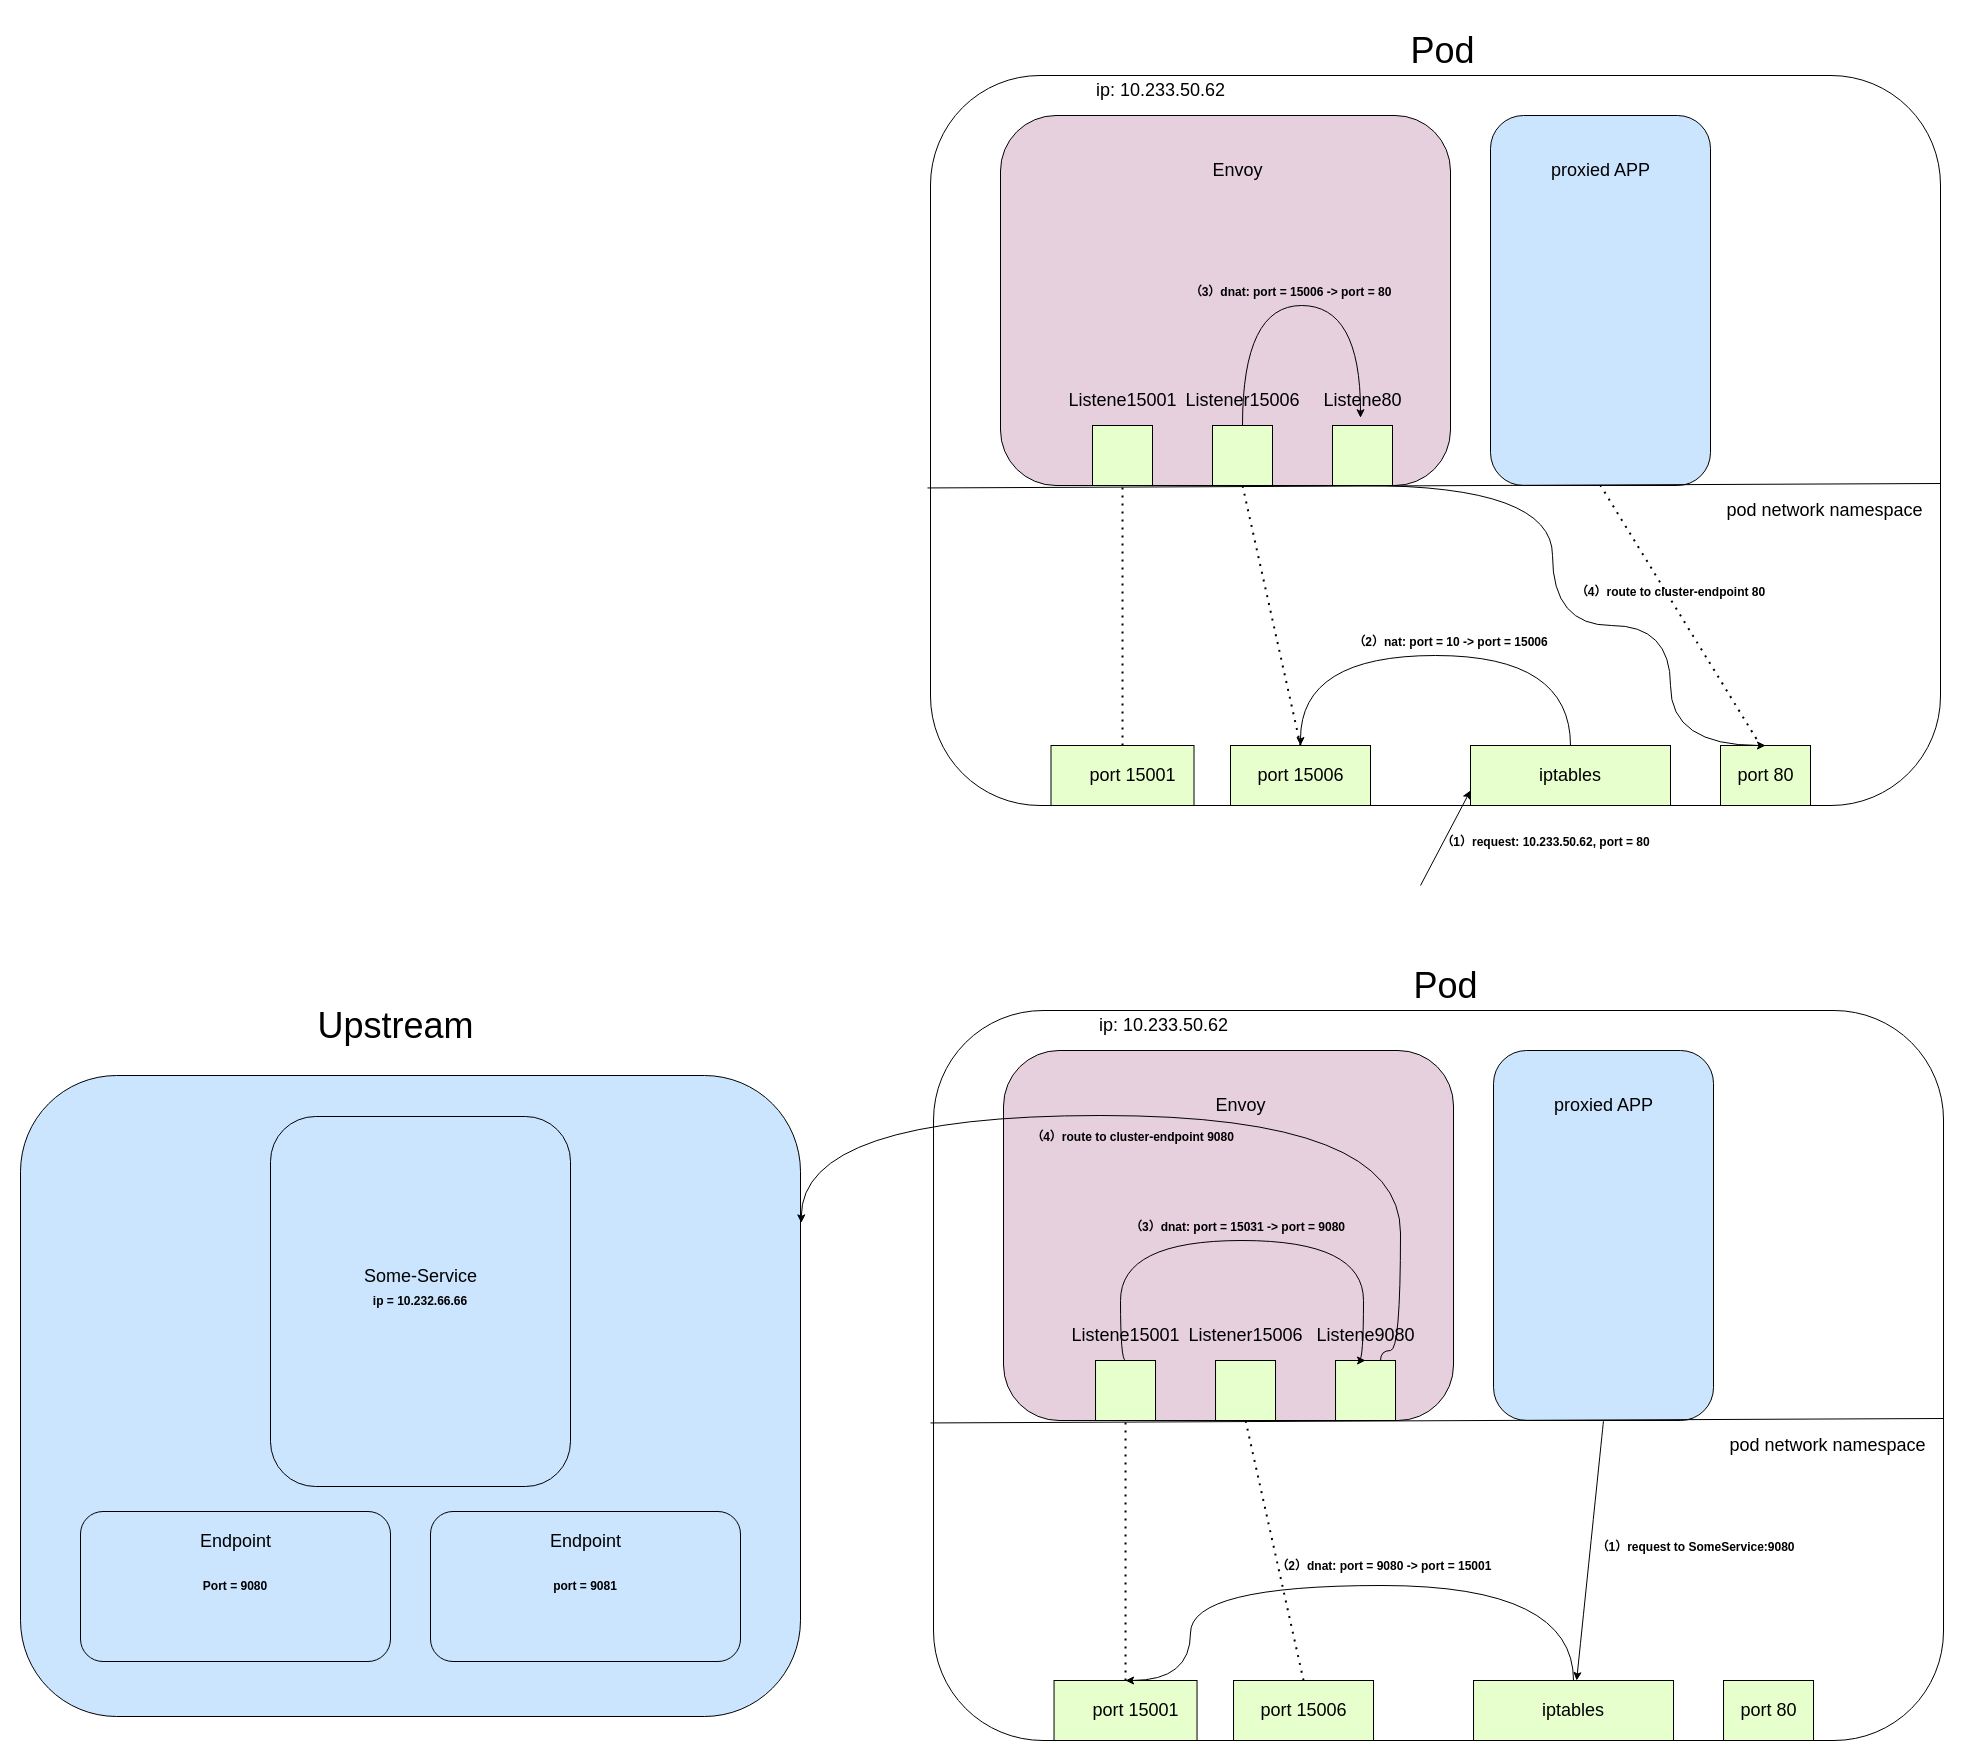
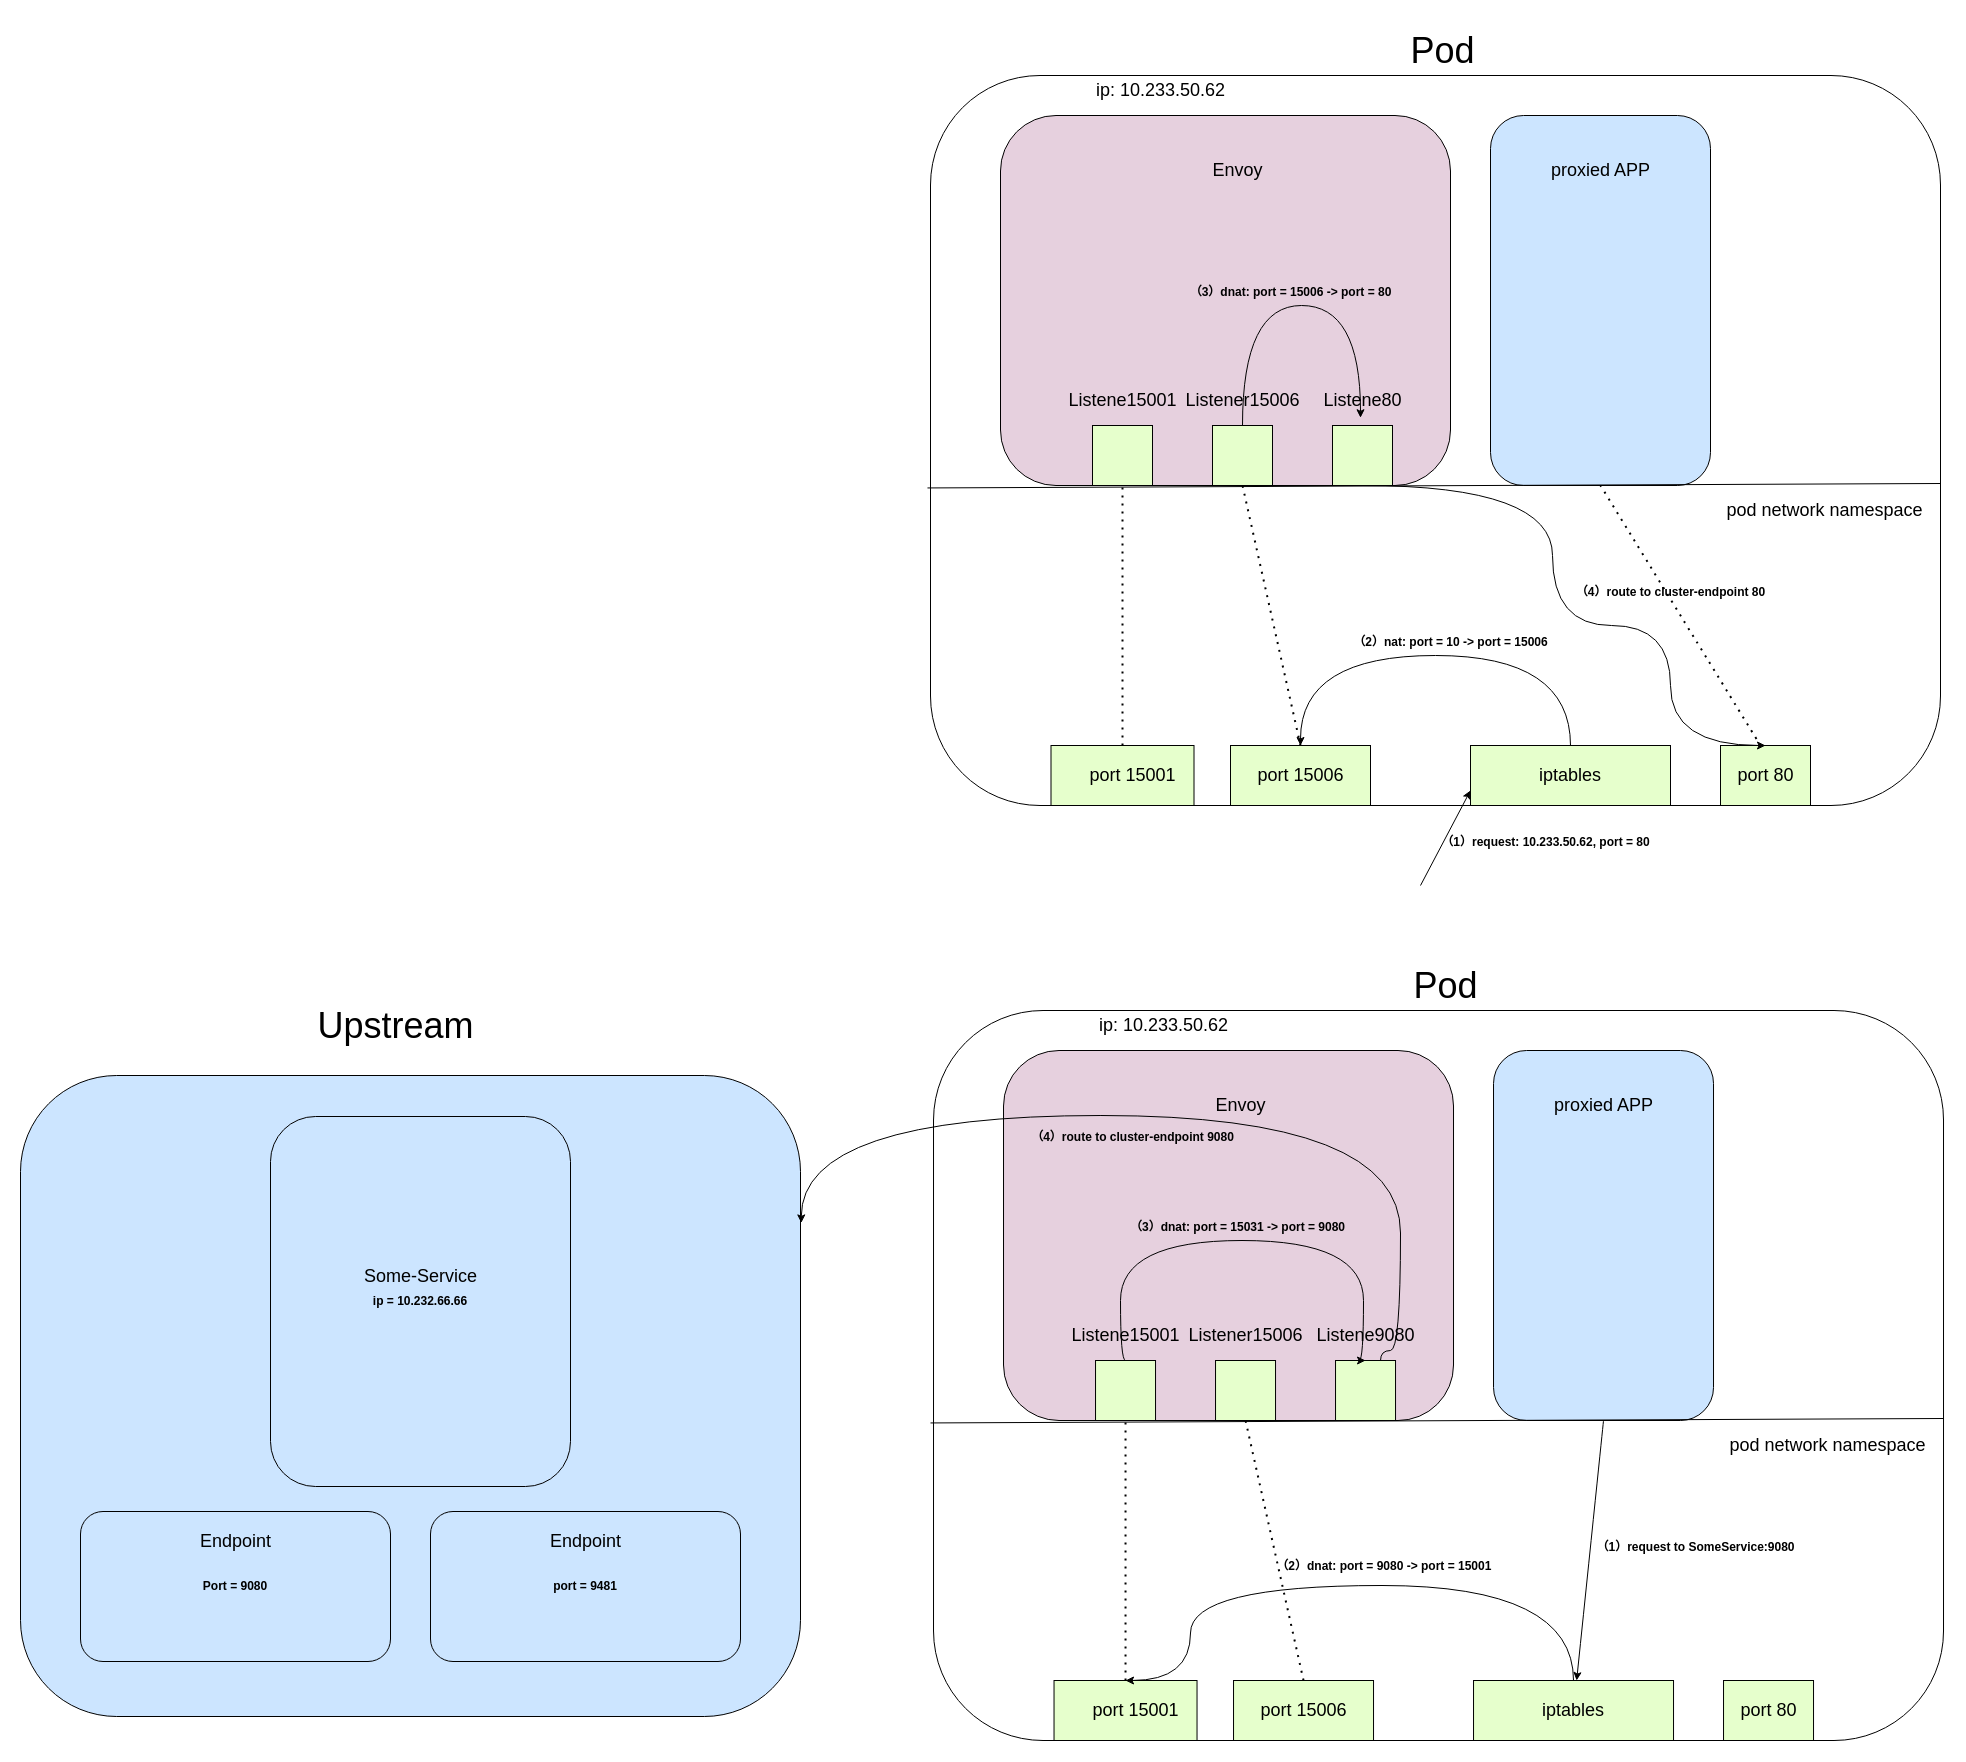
(586, 1587) -> (586, 1587)
